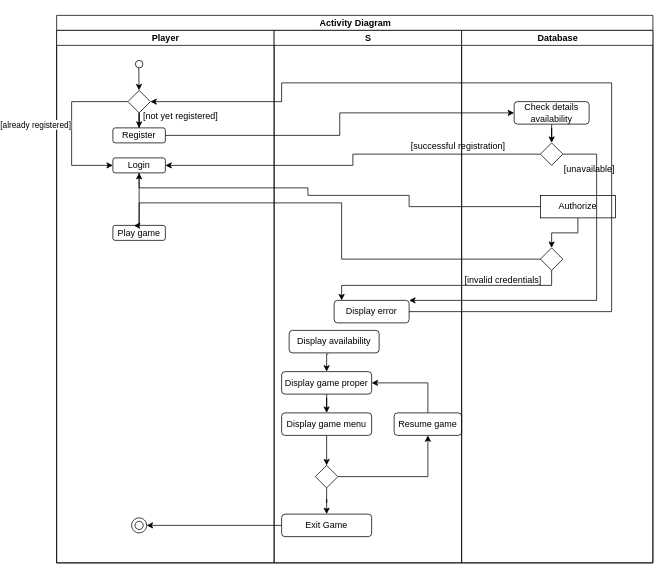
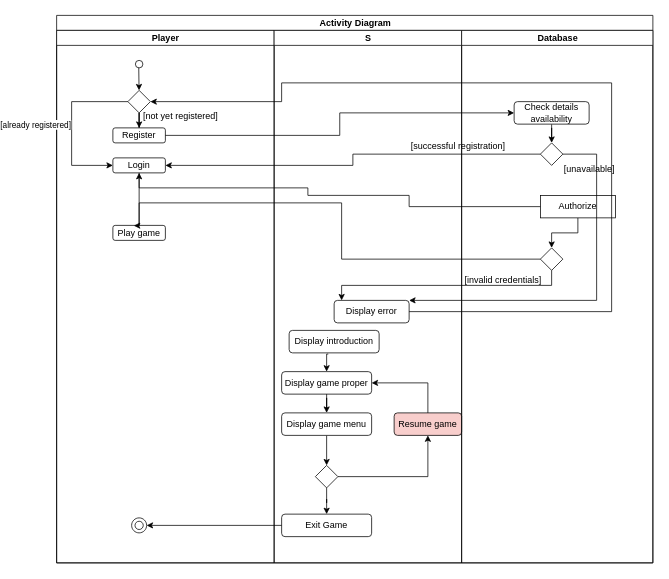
(334, 342) -> (334, 342)
(428, 424) -> (428, 424)
